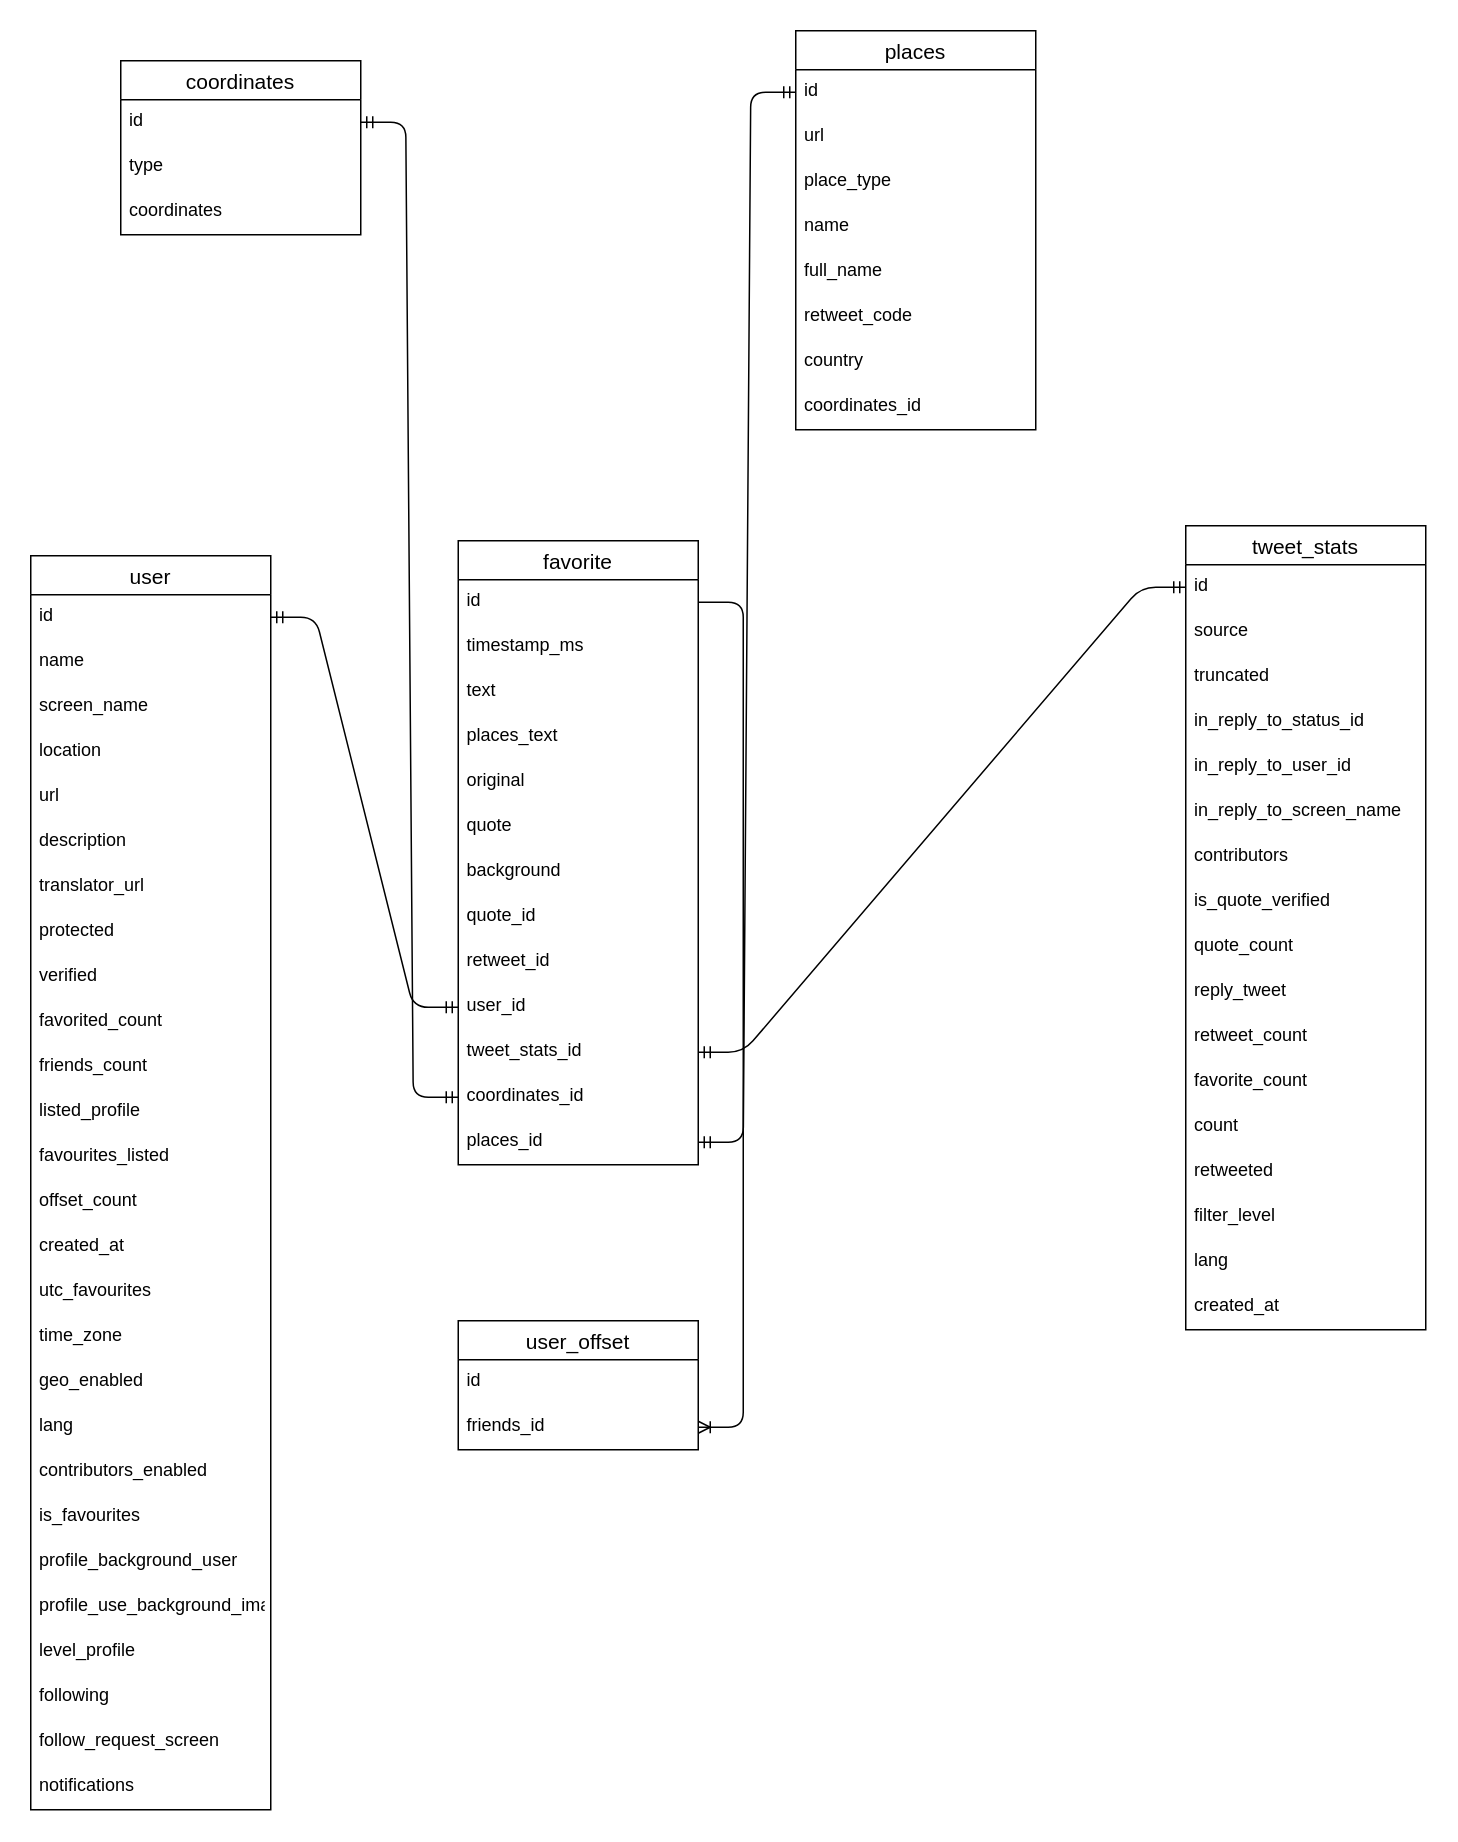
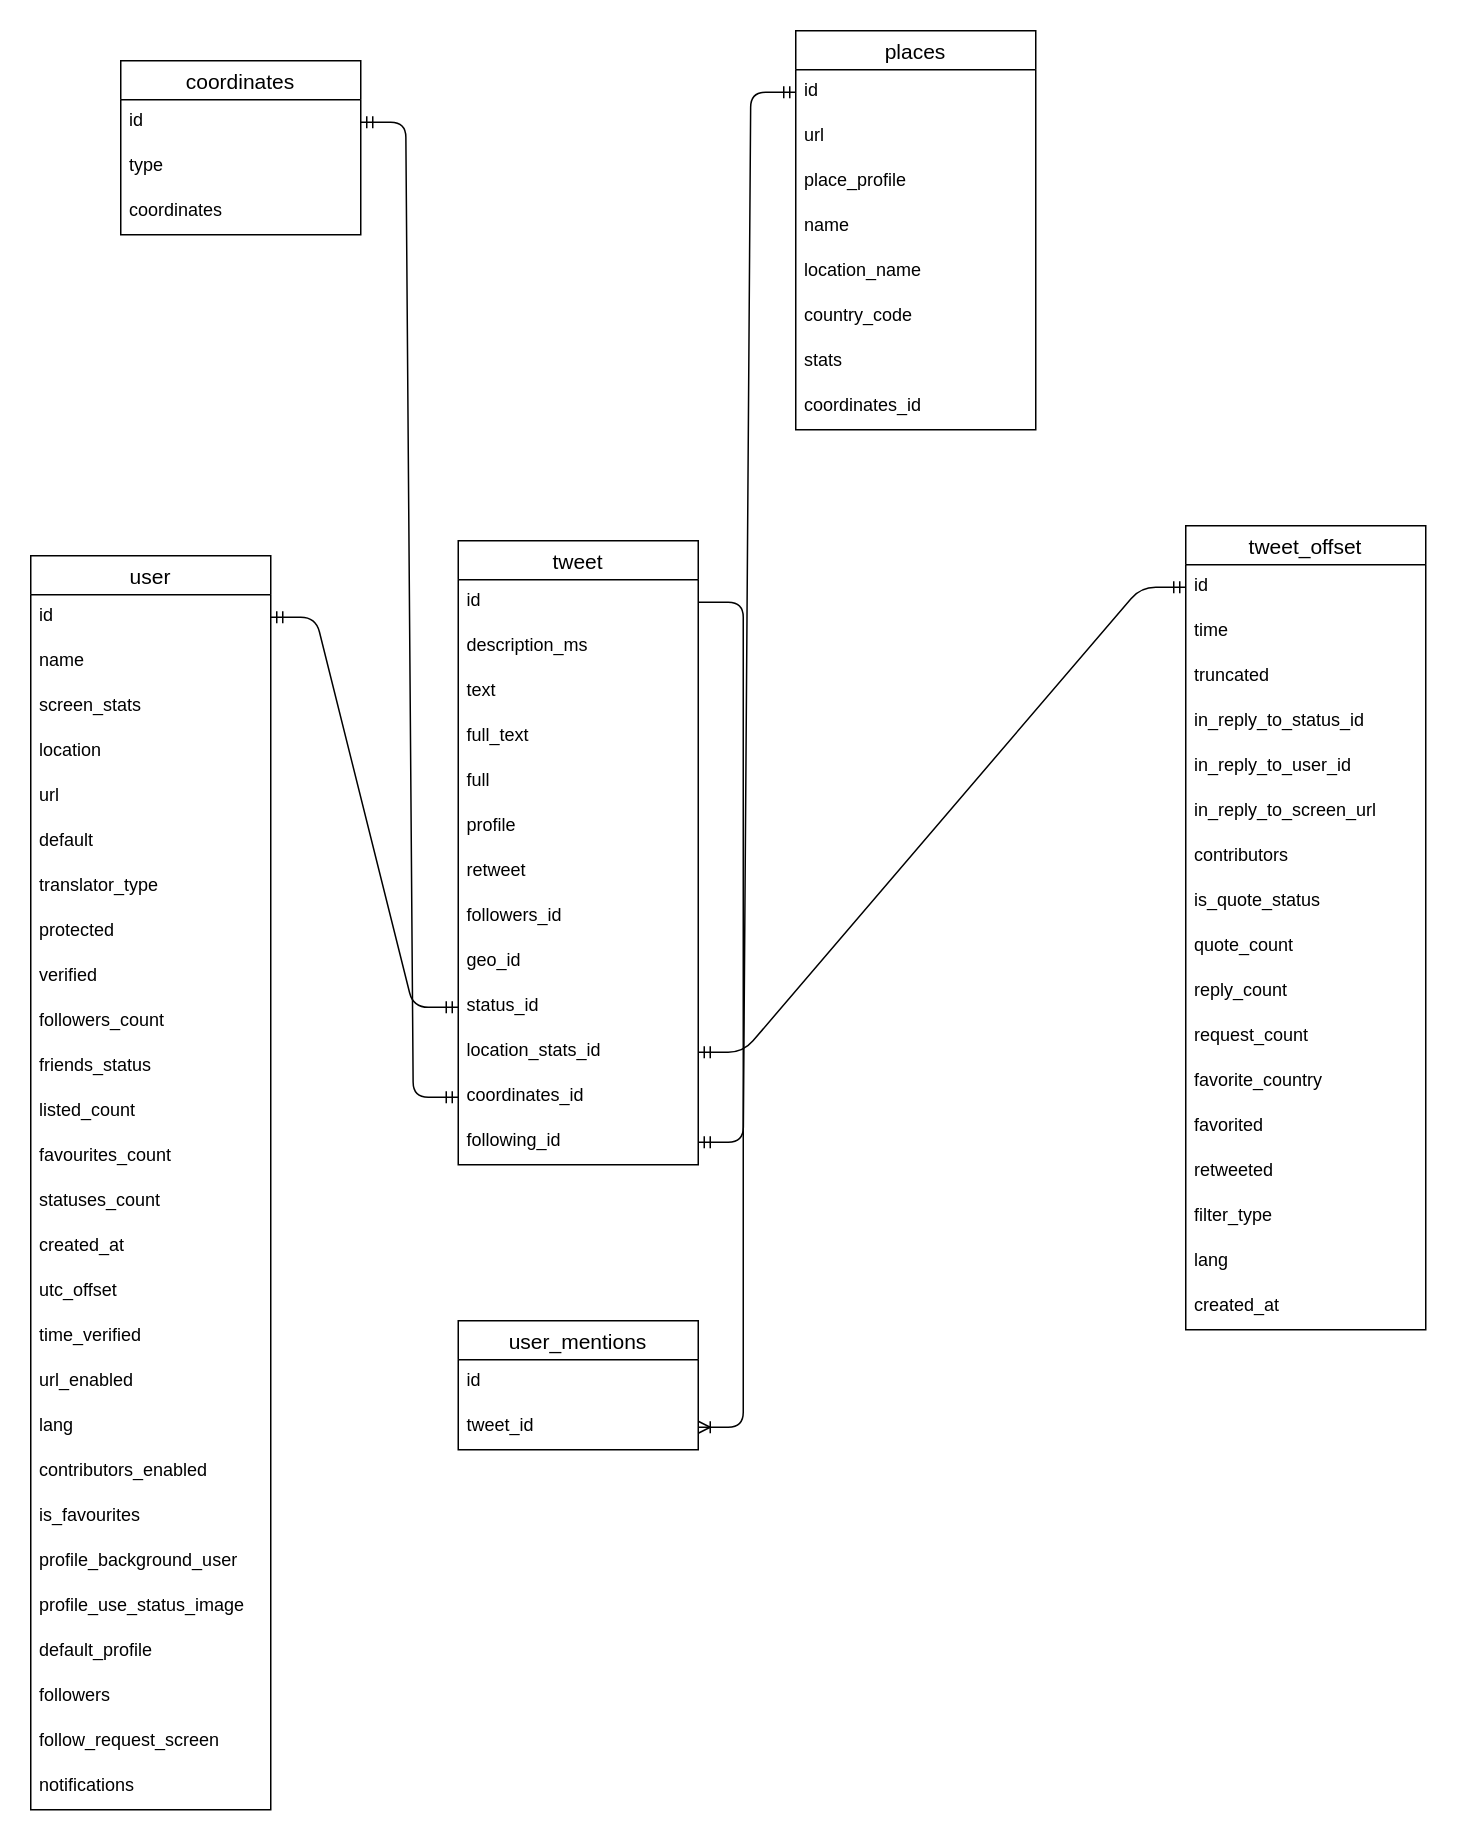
(852, 180) -> (863, 180)
(845, 270) -> (865, 270)
(864, 315) -> (864, 315)
(839, 360) -> (829, 360)
(1305, 547) -> (1305, 547)
(578, 562) -> (578, 562)
(1224, 630) -> (1212, 630)
(525, 645) -> (532, 645)
(94, 705) -> (99, 705)
(520, 735) -> (507, 735)
(500, 780) -> (482, 780)
(1305, 810) -> (1298, 810)
(492, 825) -> (497, 825)
(90, 840) -> (72, 840)
(517, 870) -> (502, 870)
(105, 885) -> (112, 885)
(1273, 900) -> (1267, 900)
(504, 915) -> (520, 915)
(515, 960) -> (494, 960)
(1247, 990) -> (1247, 990)
(499, 1005) -> (510, 1005)
(112, 1020) -> (110, 1020)
(1260, 1035) -> (1260, 1035)
(535, 1050) -> (545, 1050)
(102, 1065) -> (107, 1065)
(1262, 1080) -> (1272, 1080)
(100, 1110) -> (95, 1110)
(1219, 1125) -> (1237, 1125)
(507, 1140) -> (518, 1140)
(118, 1155) -> (117, 1155)
(99, 1200) -> (110, 1200)
(1245, 1215) -> (1245, 1215)
(107, 1290) -> (89, 1290)
(82, 1335) -> (98, 1335)
(578, 1342) -> (578, 1342)
(92, 1380) -> (90, 1380)
(512, 1425) -> (504, 1425)
(173, 1605) -> (153, 1605)
(95, 1650) -> (108, 1650)
(77, 1695) -> (80, 1695)
